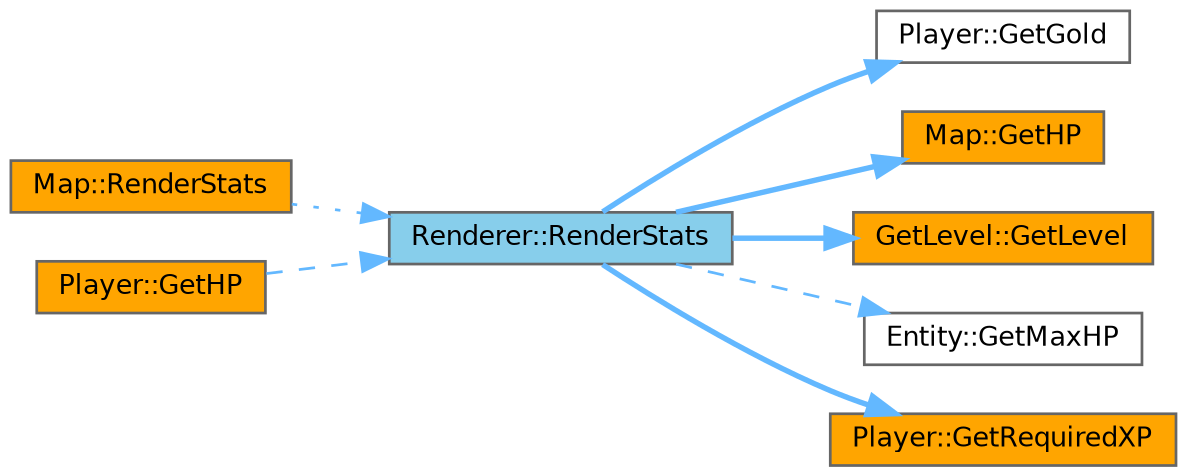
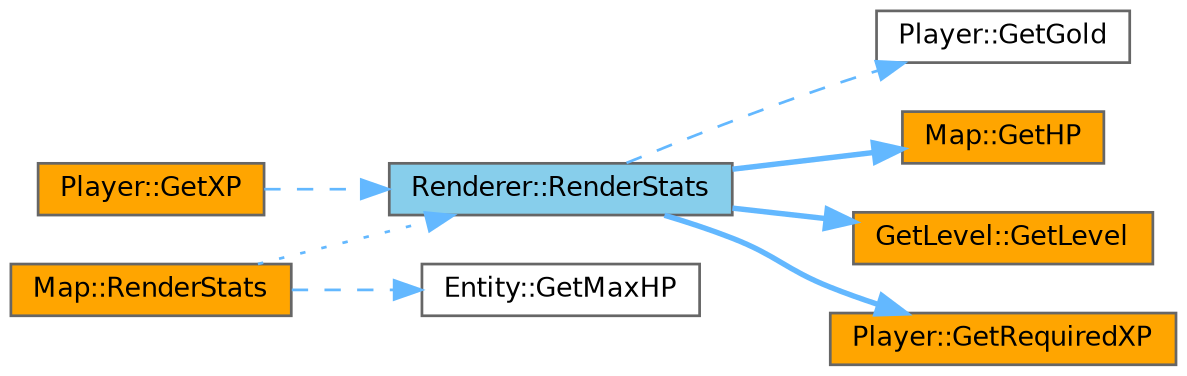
(732, 134) -> (751, 114)
(768, 285) -> (343, 290)
(151, 287) -> (151, 189)
